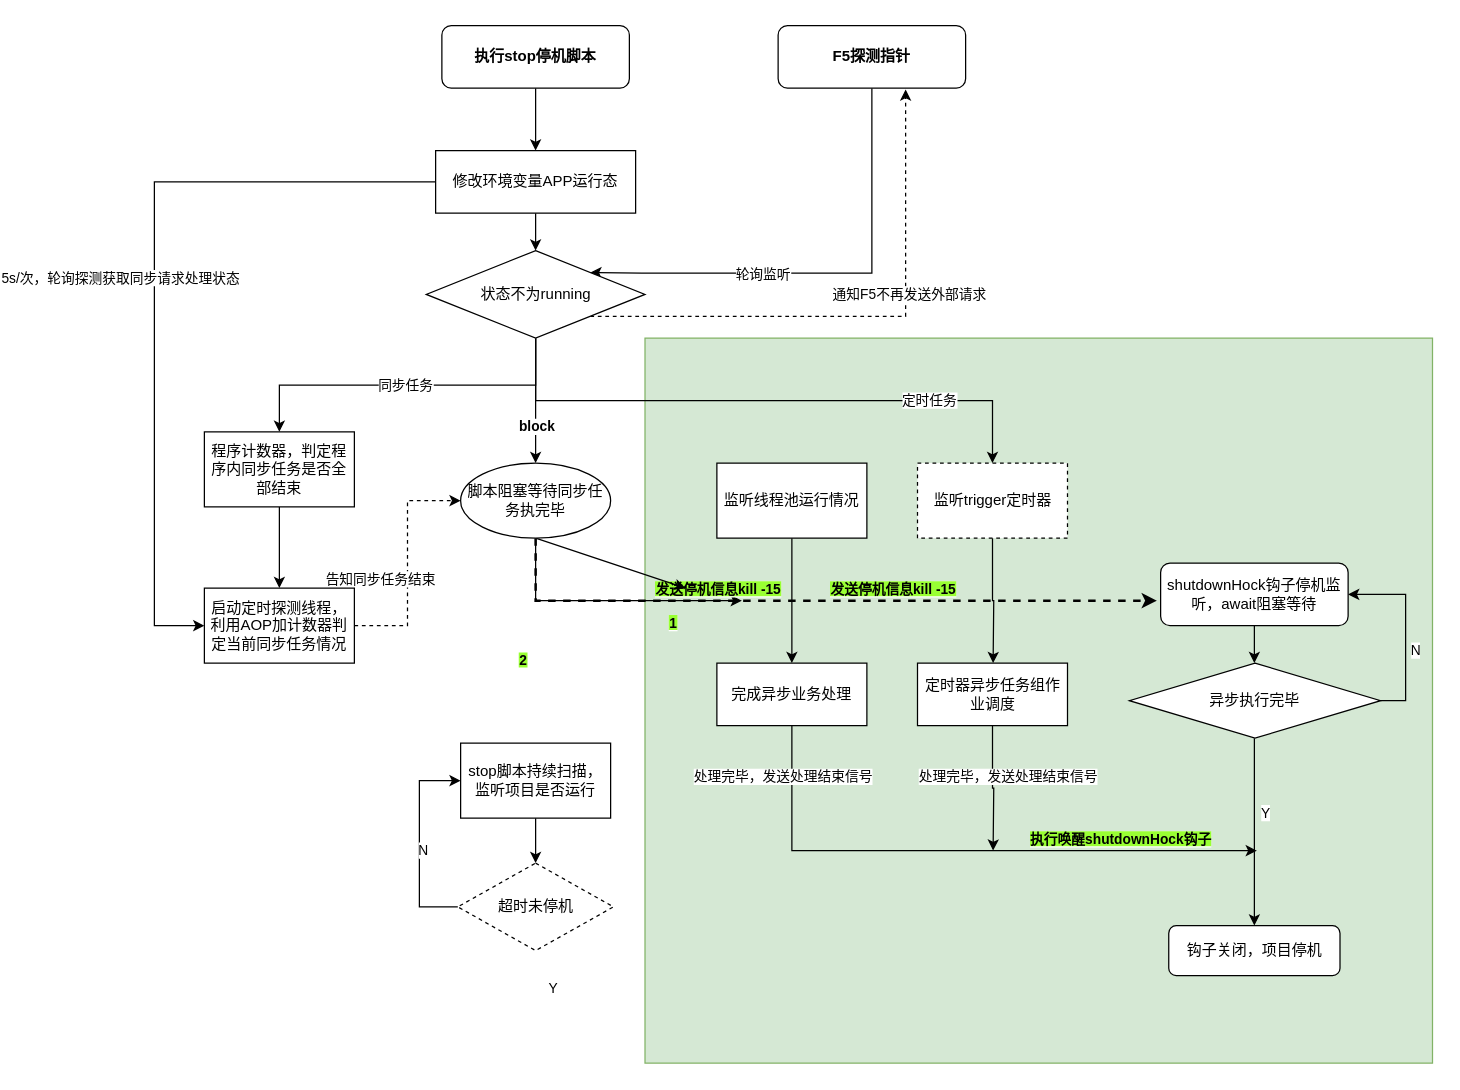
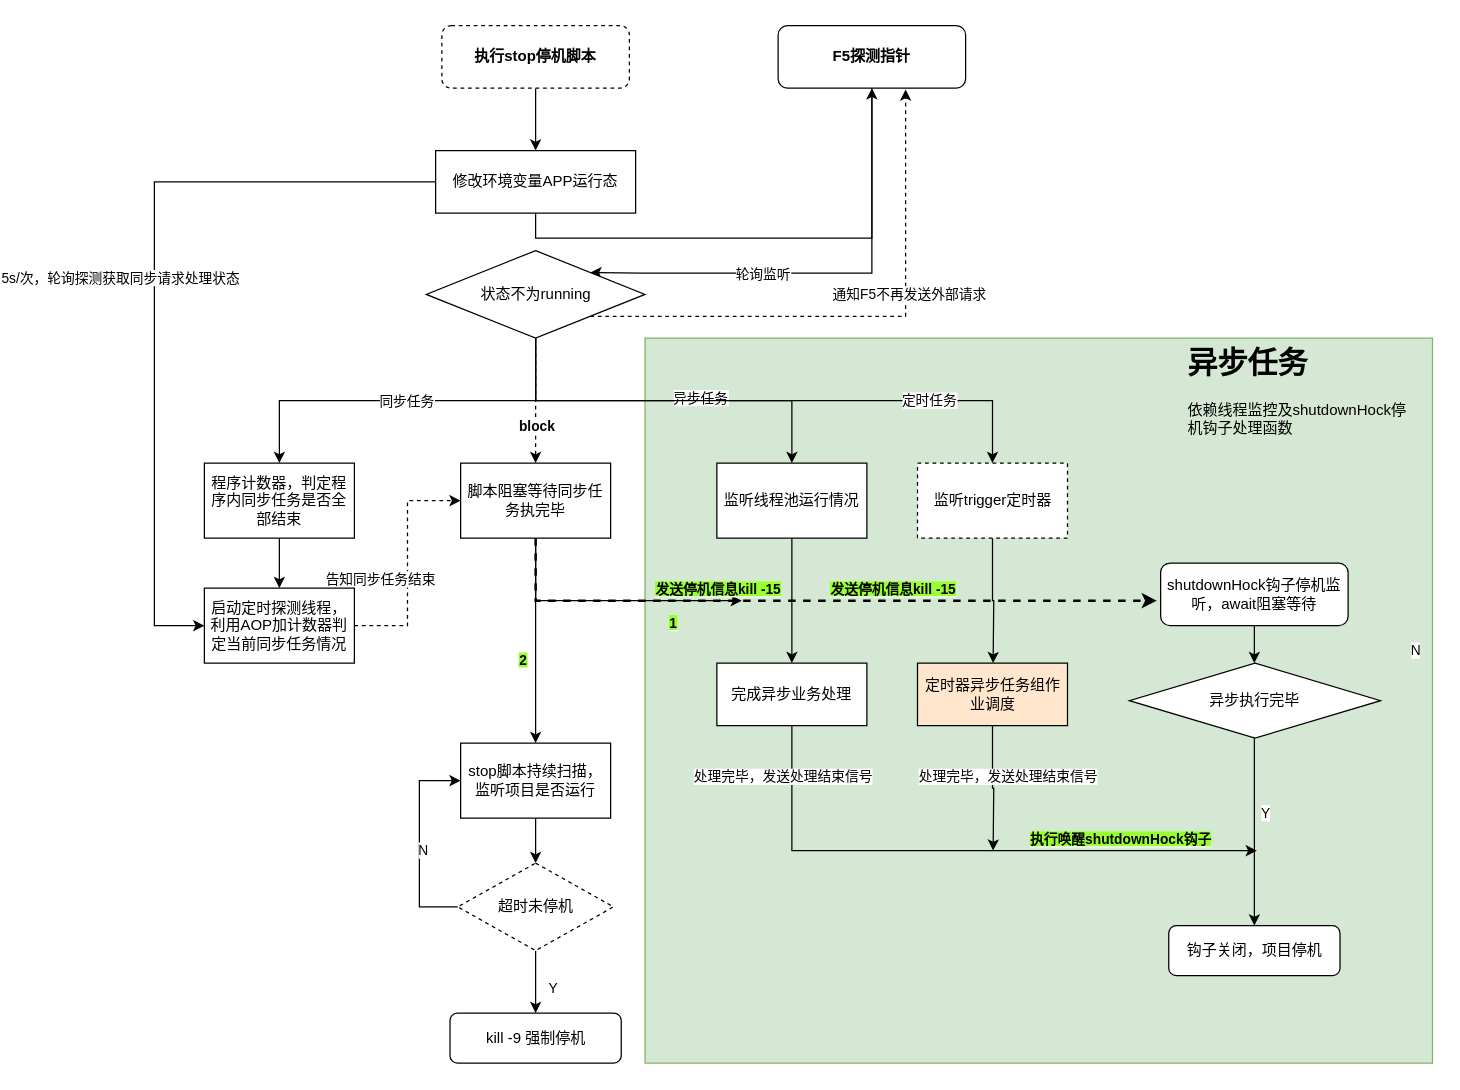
(536, 57) -> (536, 57)
(536, 239) -> (701, 238)
none -> (1301, 413)
none -> (792, 429)
(536, 442) -> (536, 442)
(279, 469) -> (279, 501)
(536, 501) -> (536, 501)
(608, 562) -> (536, 669)
(1406, 635) -> none
(993, 694) -> (993, 694)
none -> (536, 978)
none -> (536, 1038)
